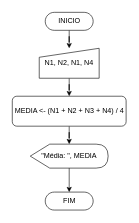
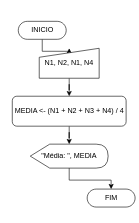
(69, 21) -> (42, 30)
(69, 201) -> (111, 198)
